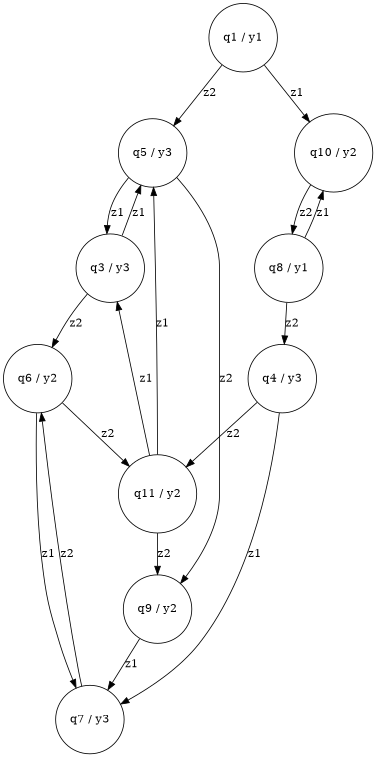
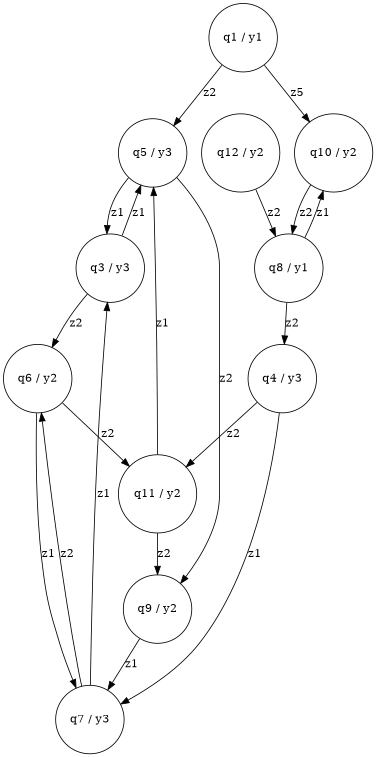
(297, 93) -> (297, 93)
none -> (241, 153)
(134, 383) -> (95, 498)
